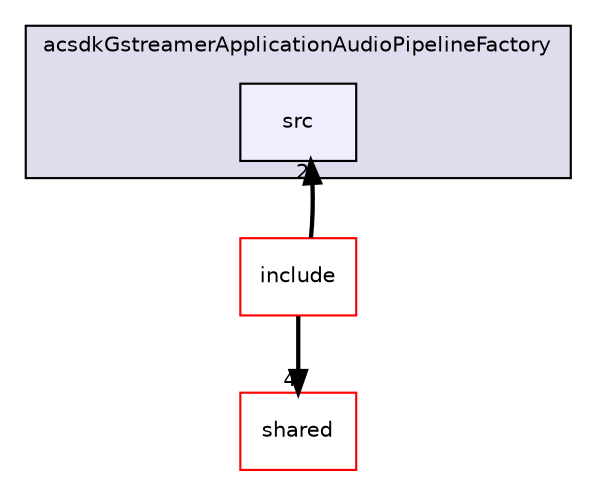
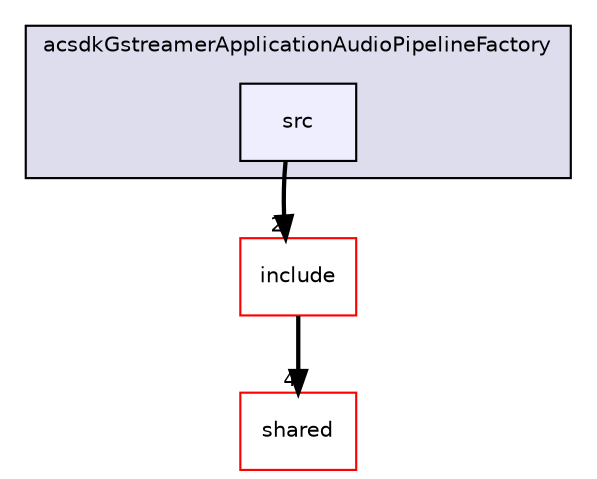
(313, 211) -> (284, 192)
